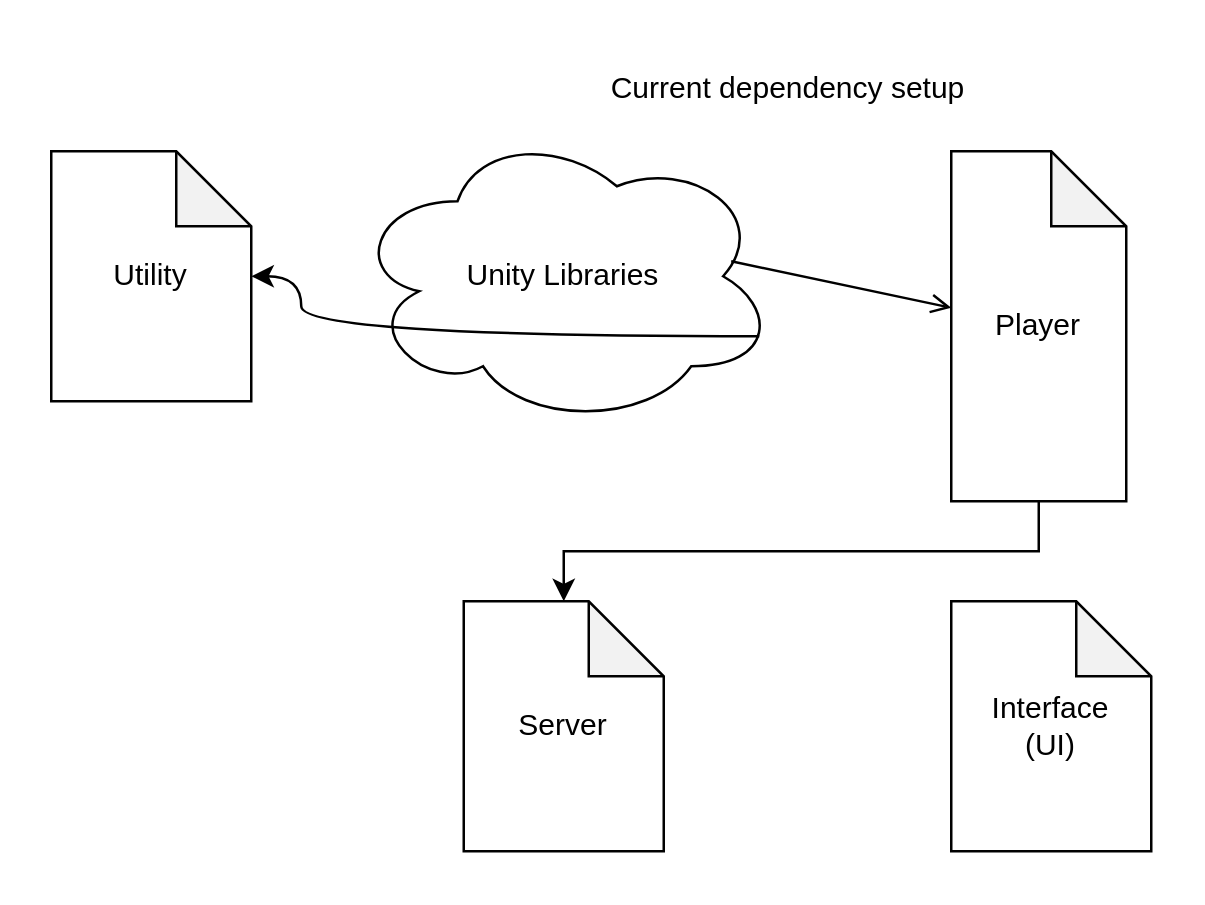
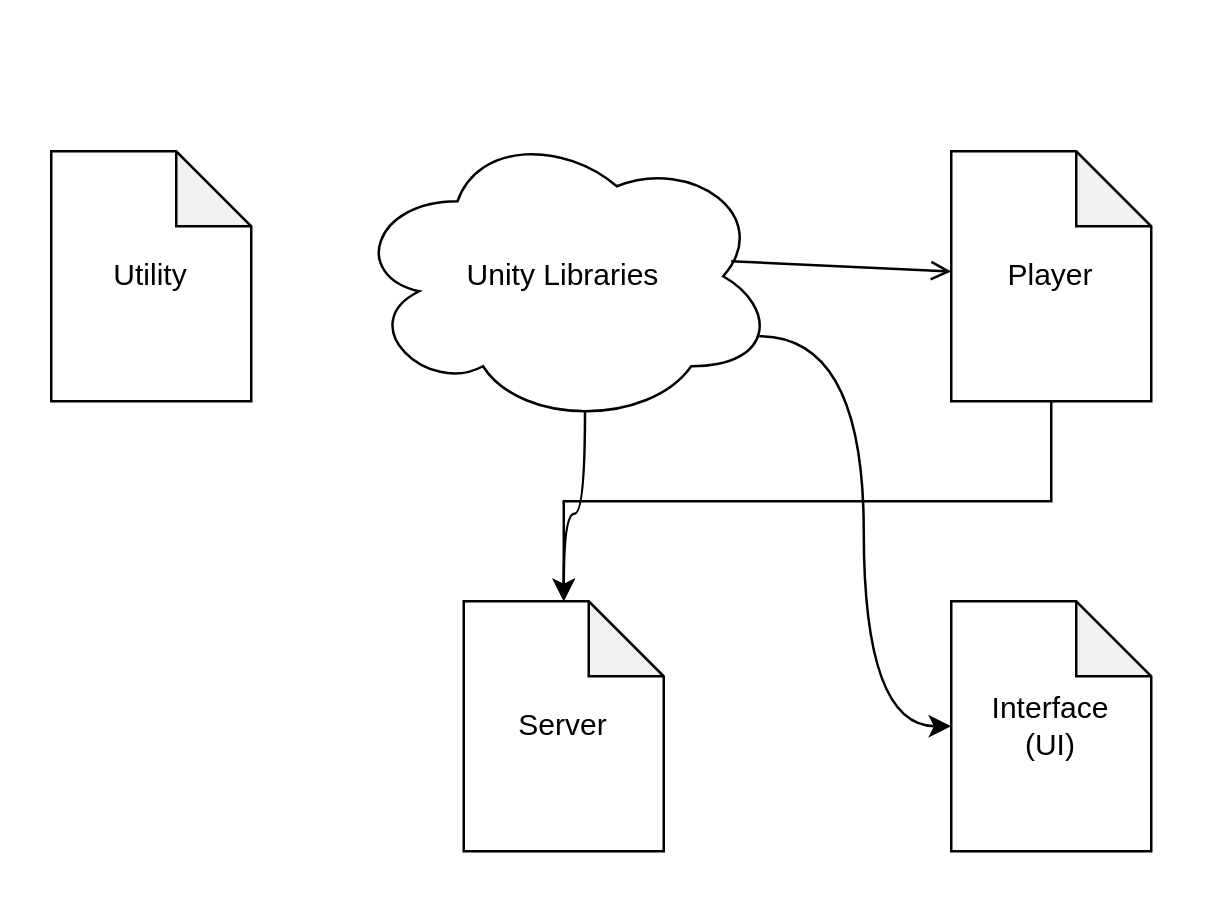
(789, 89) -> none
(1039, 326) -> (1051, 276)
(505, 333) -> (841, 393)
none -> (584, 453)
